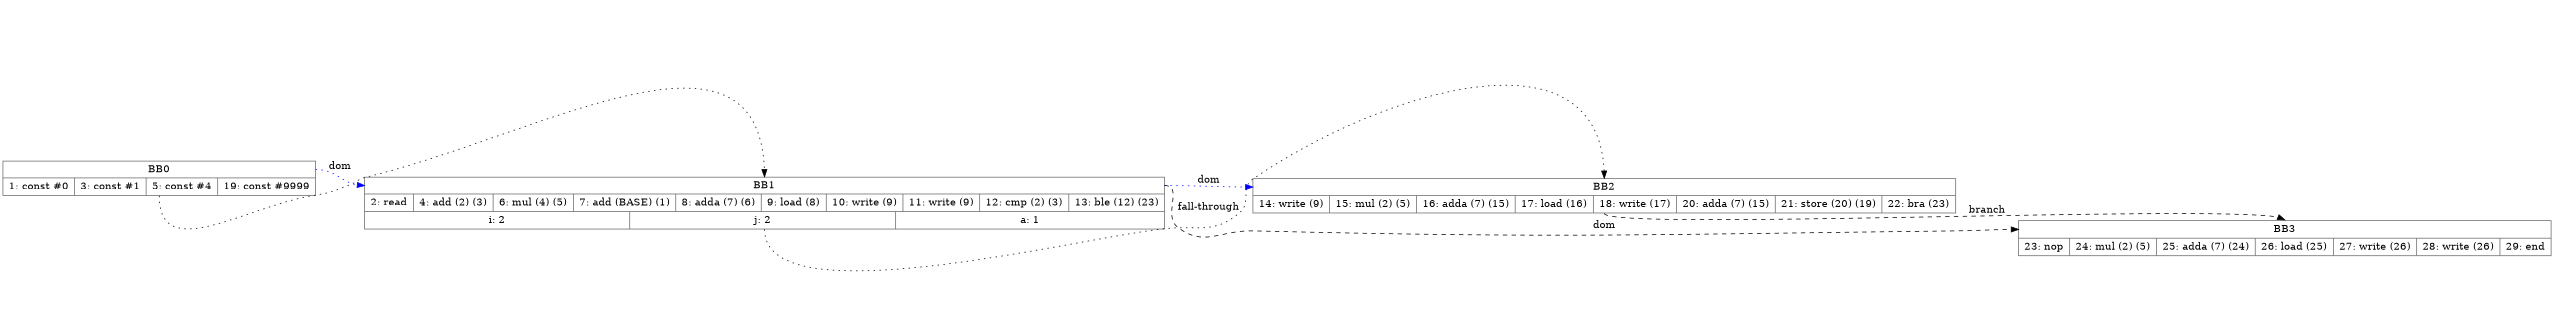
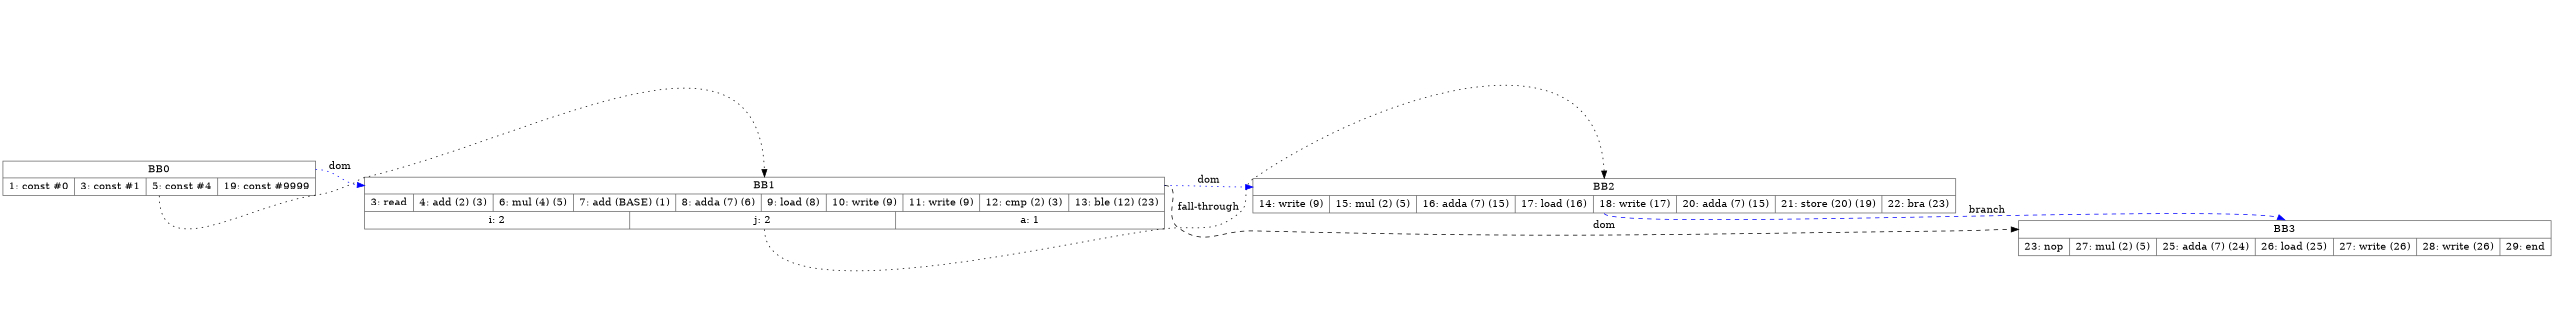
(389, 202) -> (389, 202)
(1941, 217) -> (1941, 217)
(2113, 247) -> (2113, 247)
